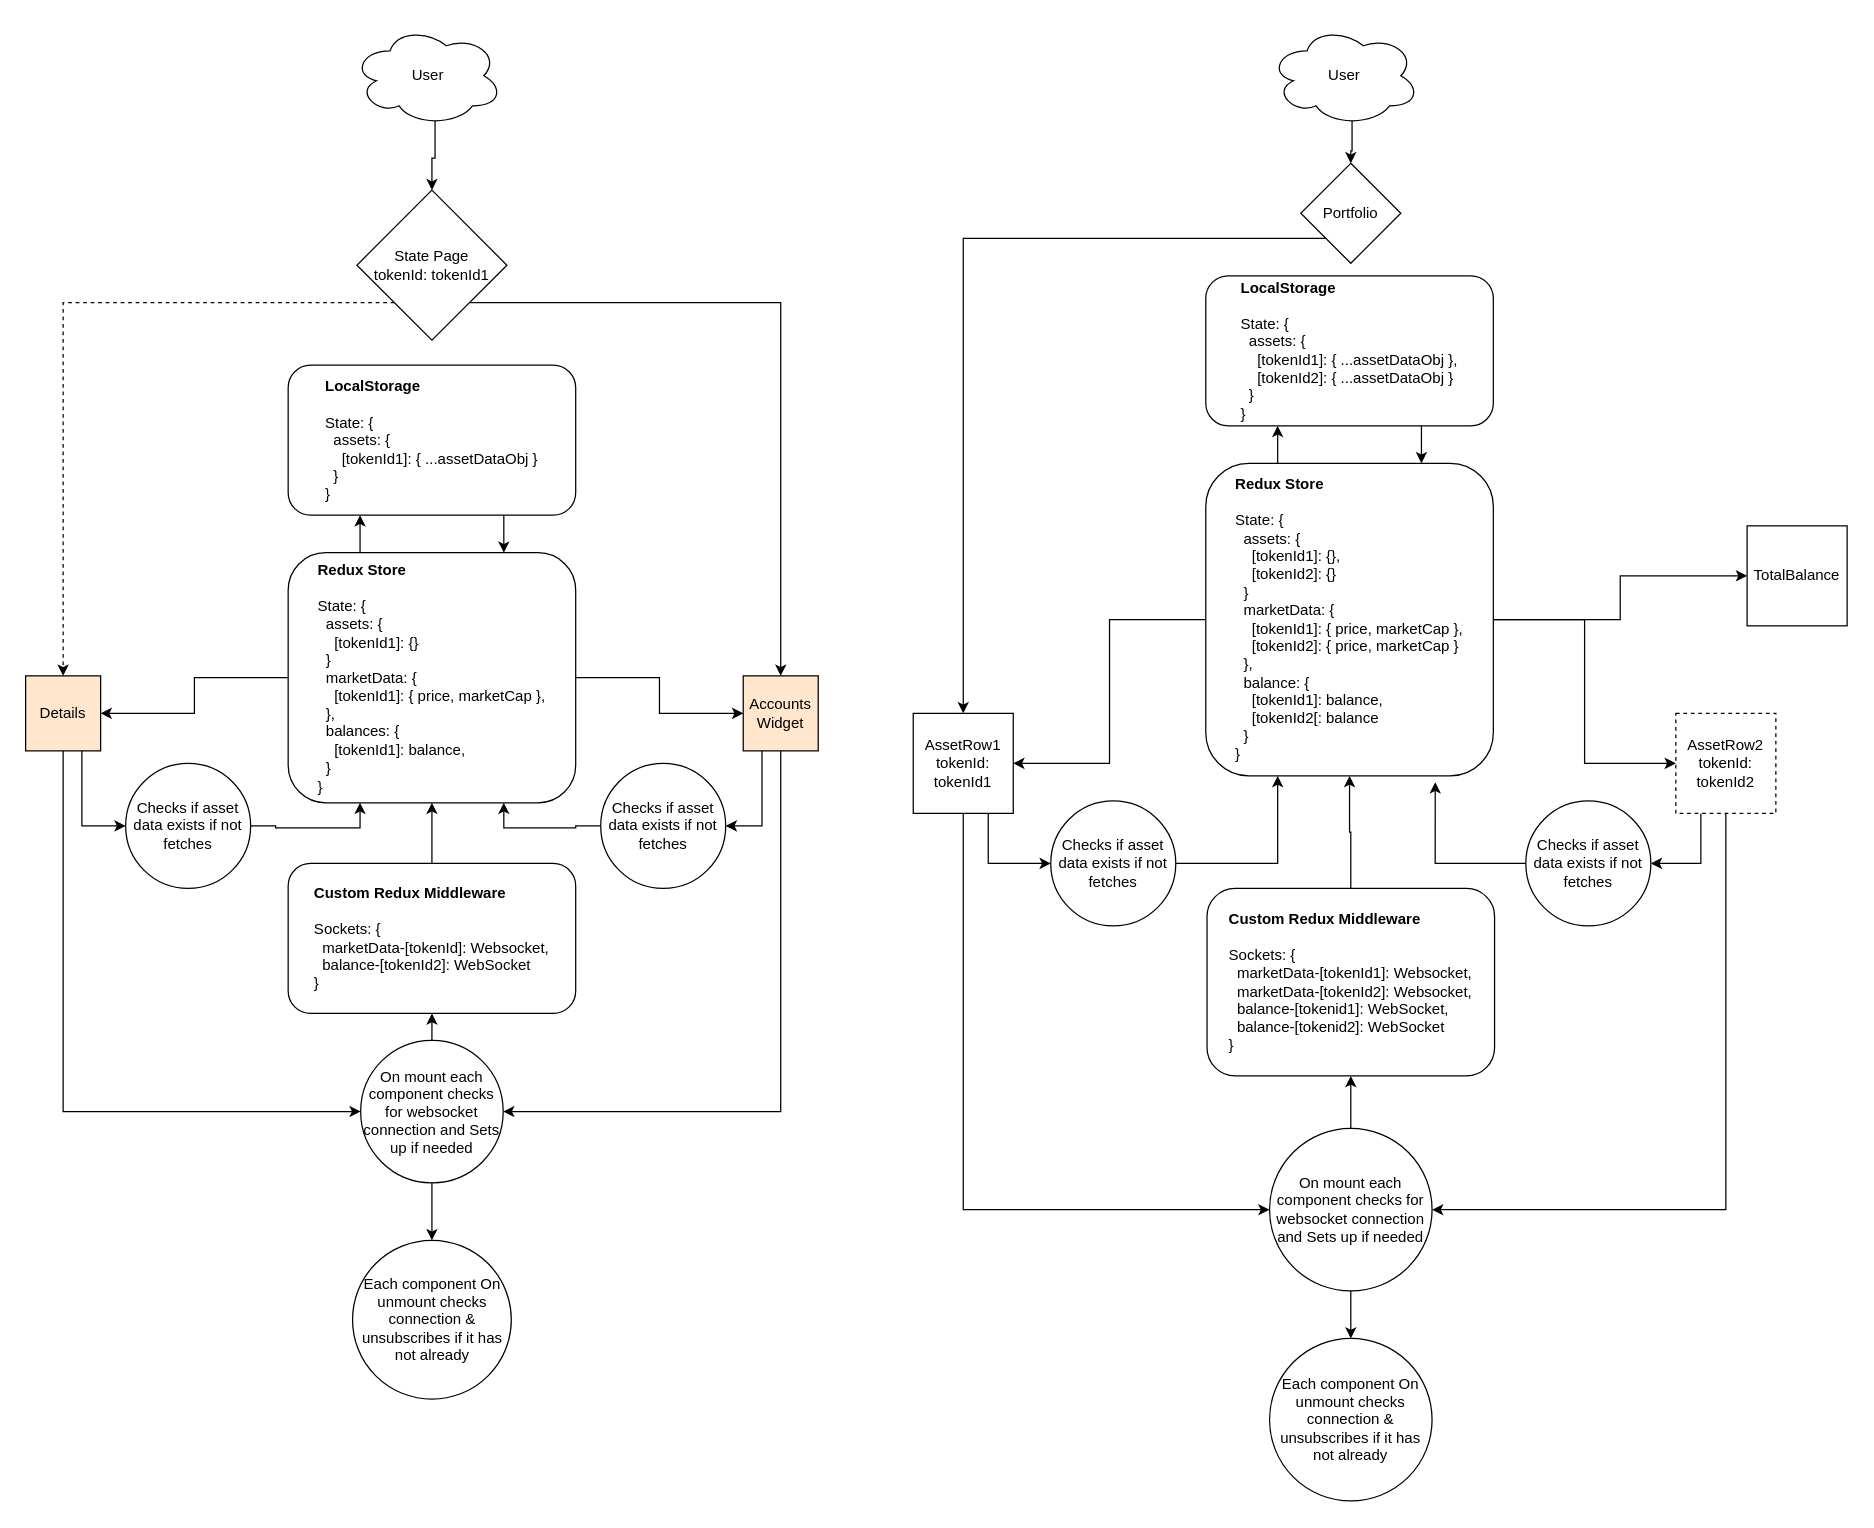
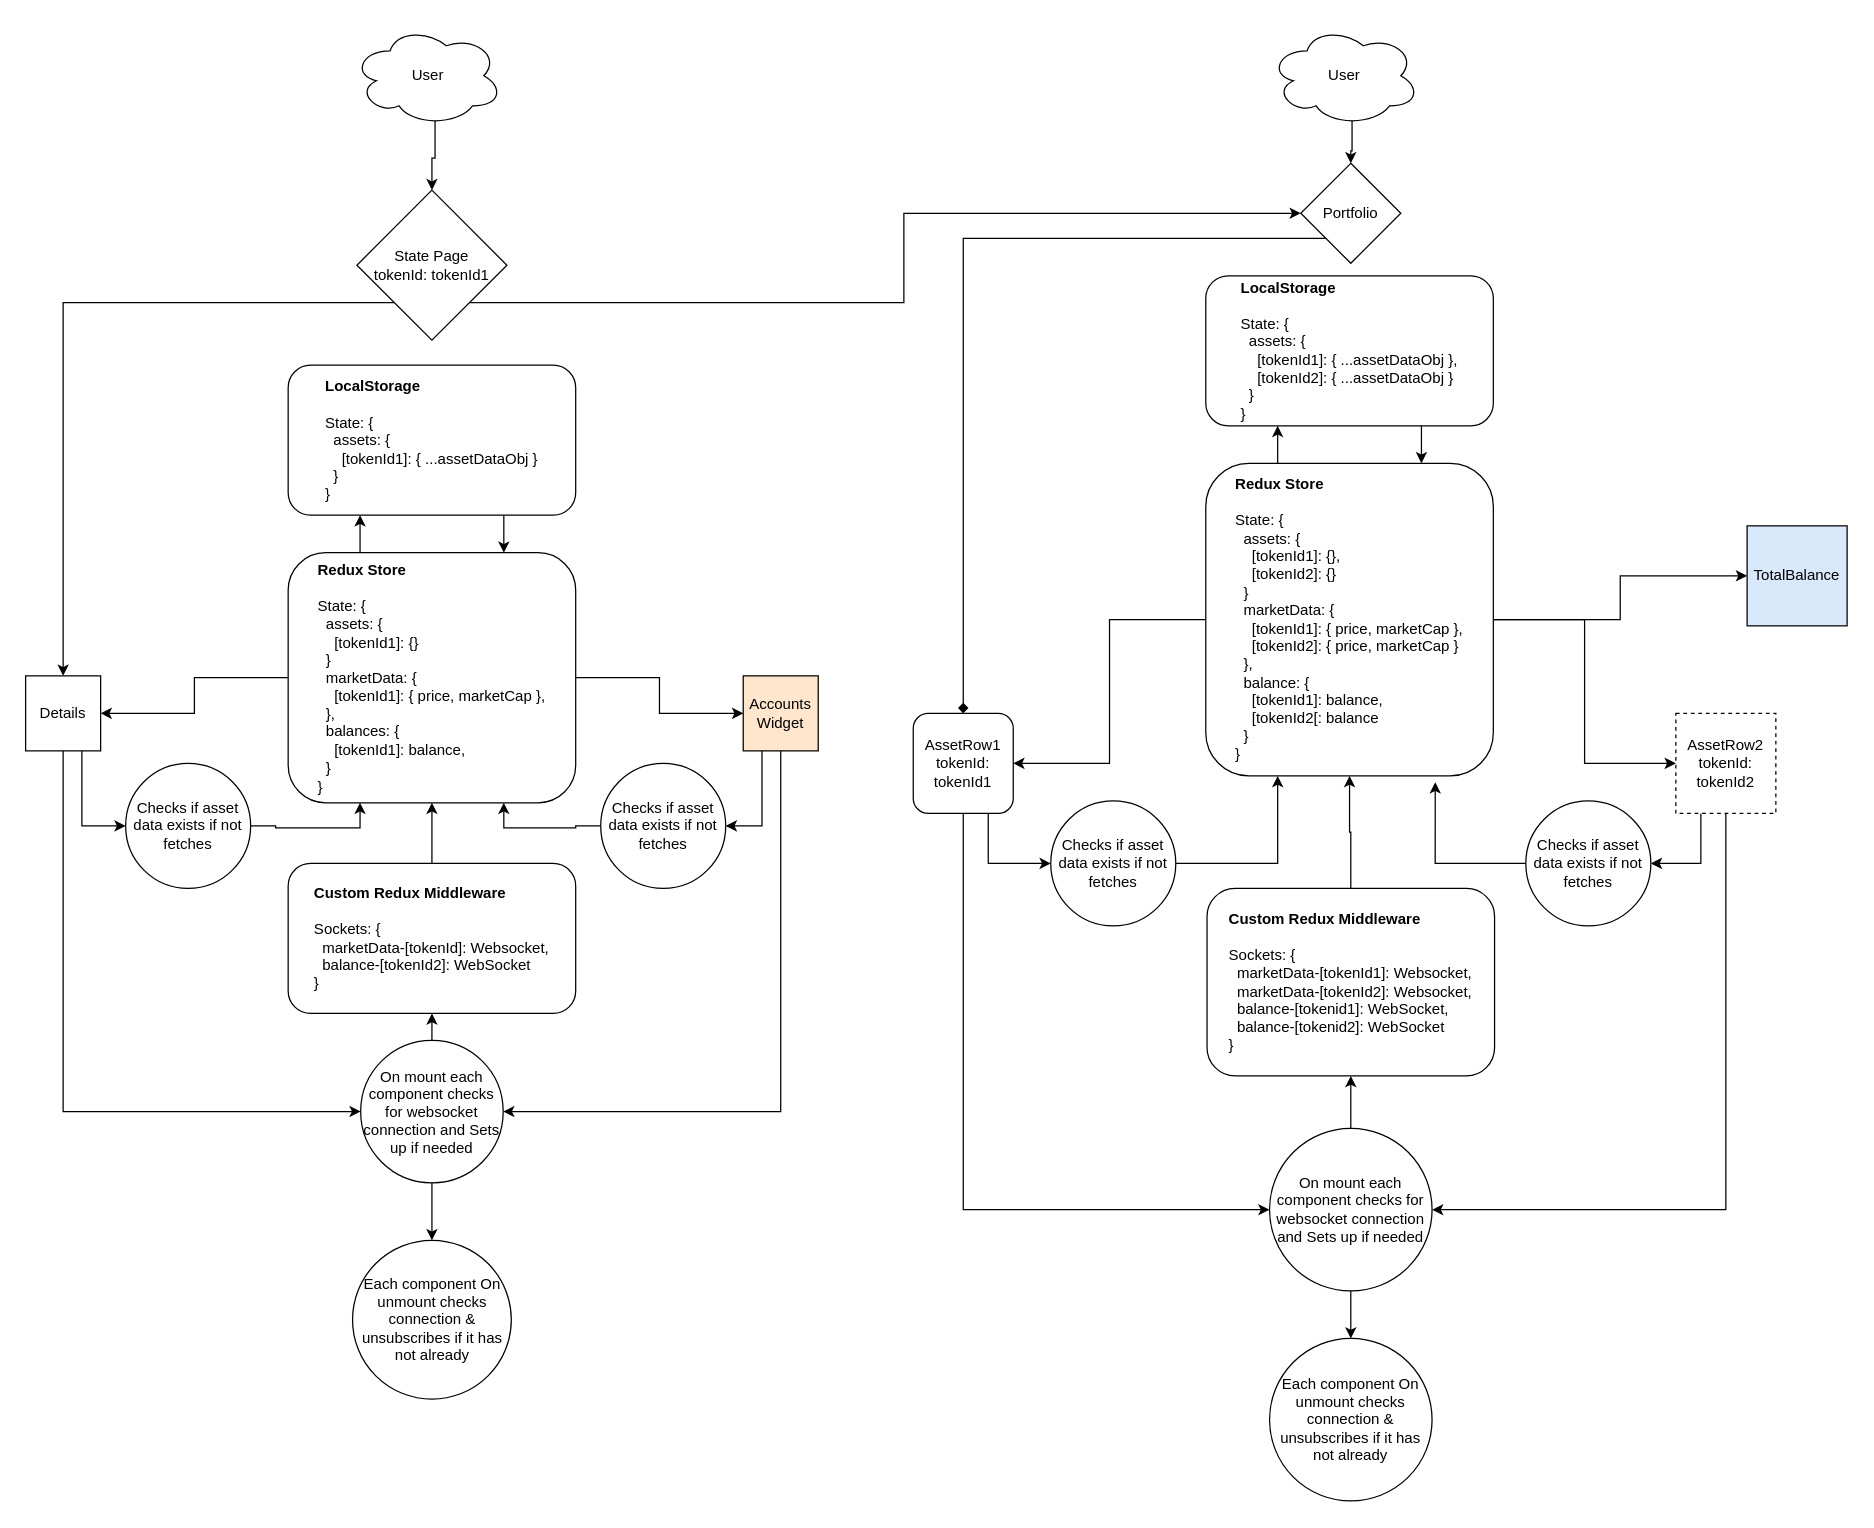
(63, 321) -> (63, 321)
(781, 484) -> (990, 213)
(1797, 576) -> (1797, 576)
(963, 703) -> (963, 702)
(63, 713) -> (63, 713)
(963, 763) -> (963, 763)
